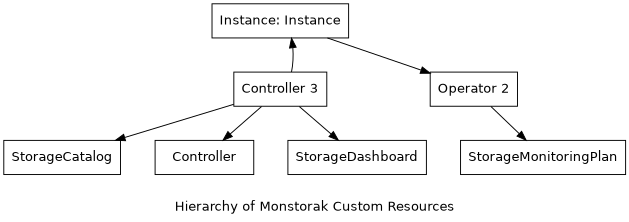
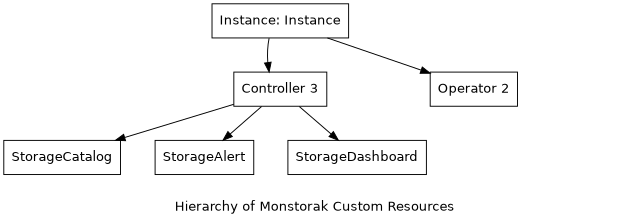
(293, 60) -> (268, 50)
(204, 157) -> (204, 157)
(543, 157) -> none
